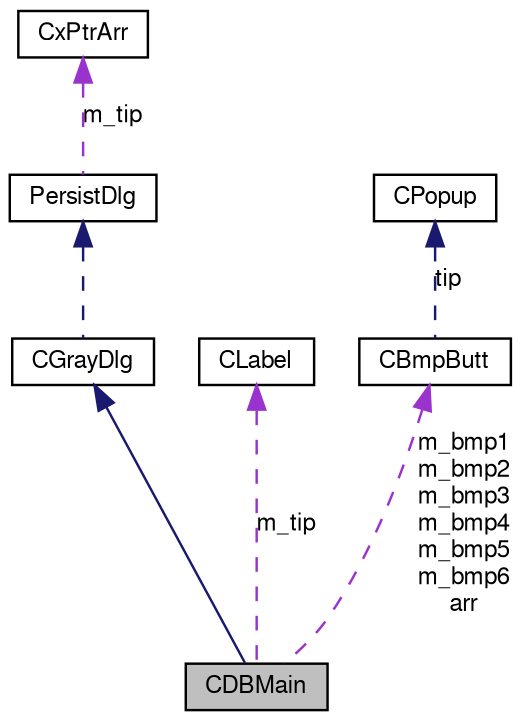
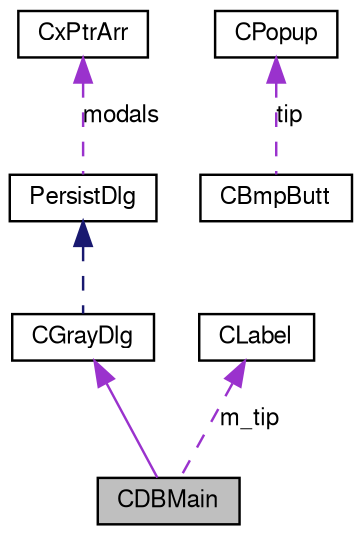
(114, 116) -> (122, 116)
(435, 293) -> (276, 129)
(176, 535) -> (132, 430)
(369, 546) -> none
